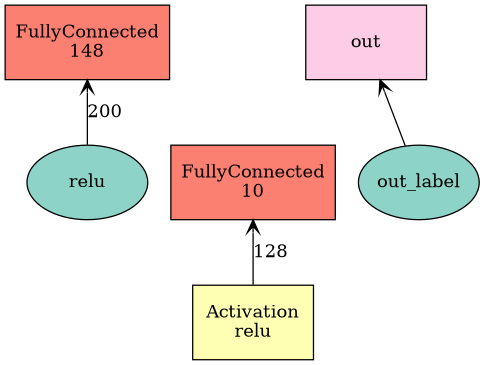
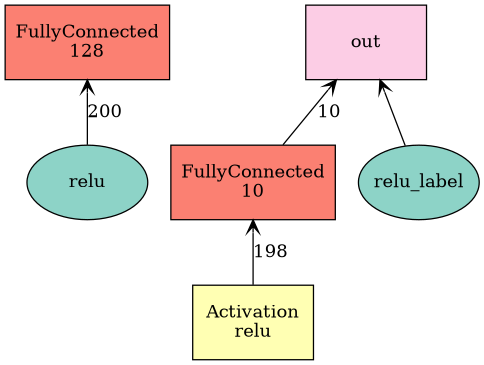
(87, 42) -> (87, 42)
none -> (306, 117)
(419, 182) -> (419, 182)
(271, 252) -> (271, 252)
